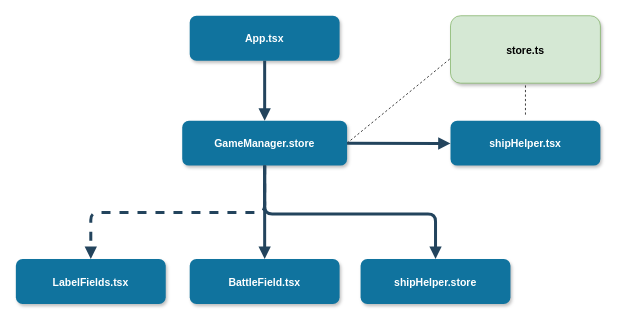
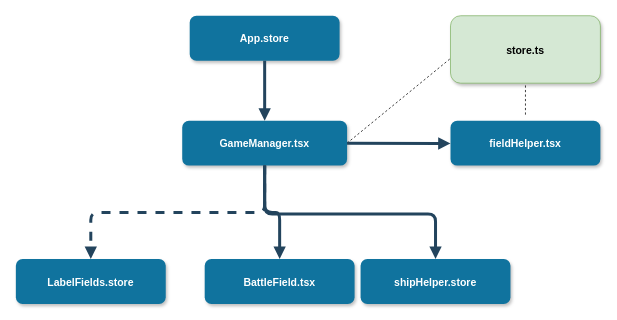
(264, 39) -> (264, 39)
(264, 144) -> (264, 144)
(525, 144) -> (525, 144)
(90, 282) -> (90, 282)
(264, 282) -> (279, 282)
